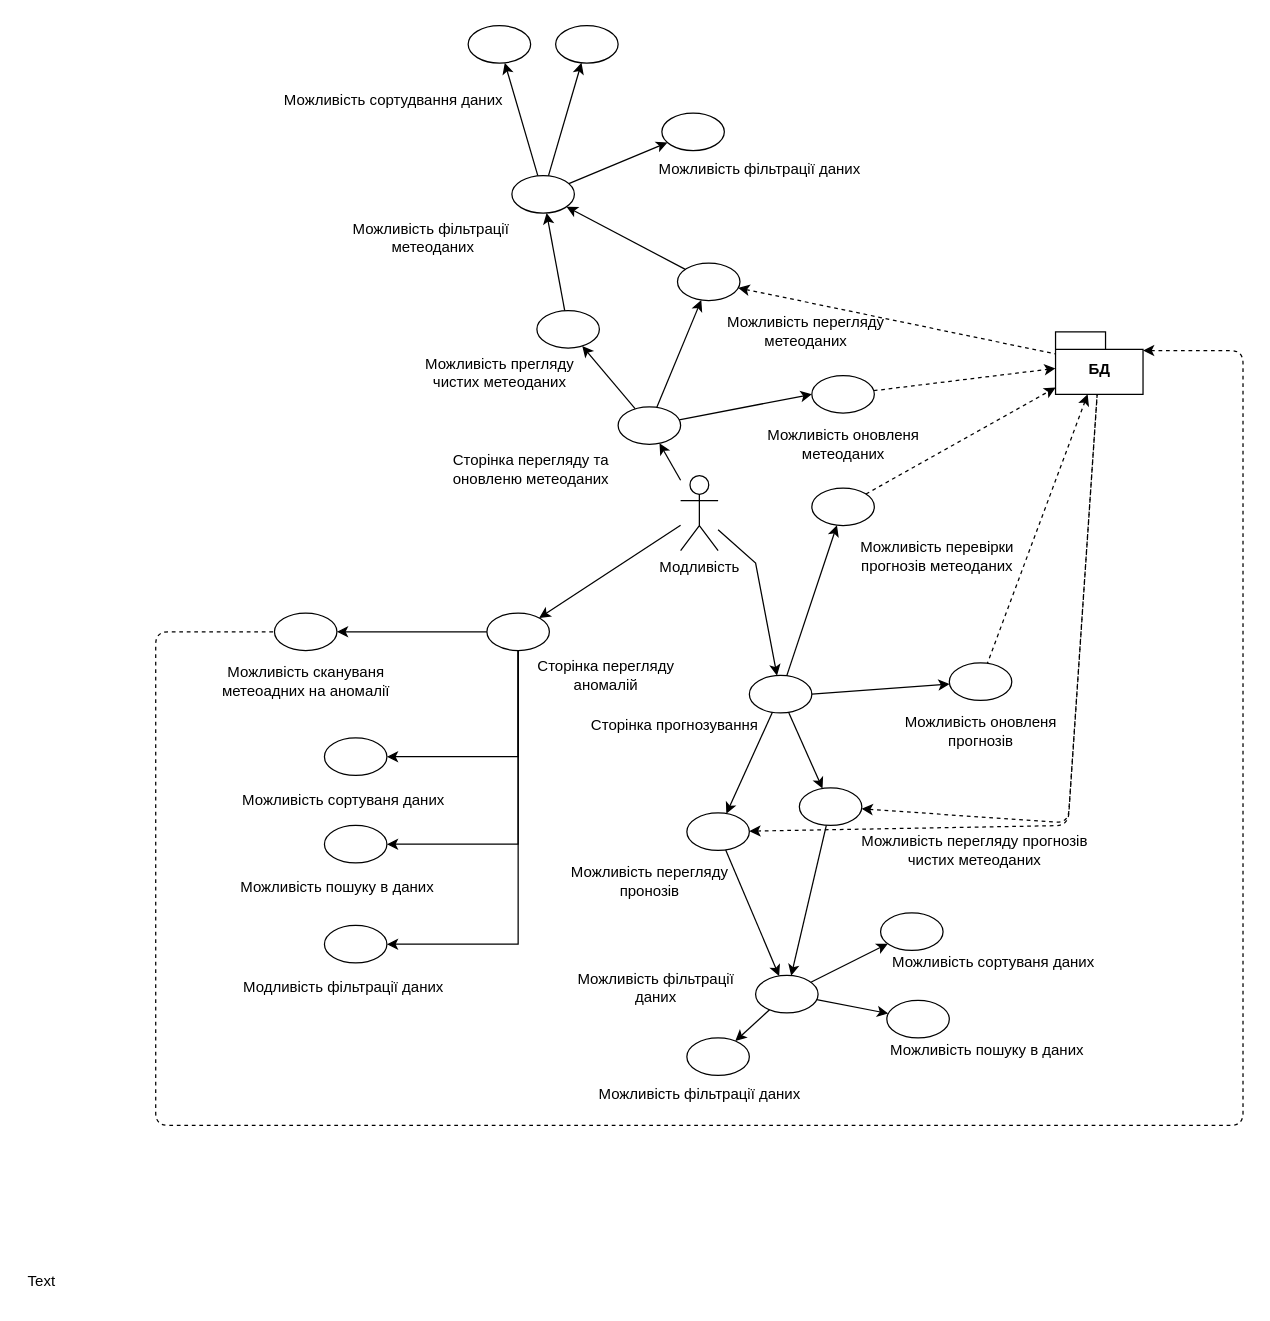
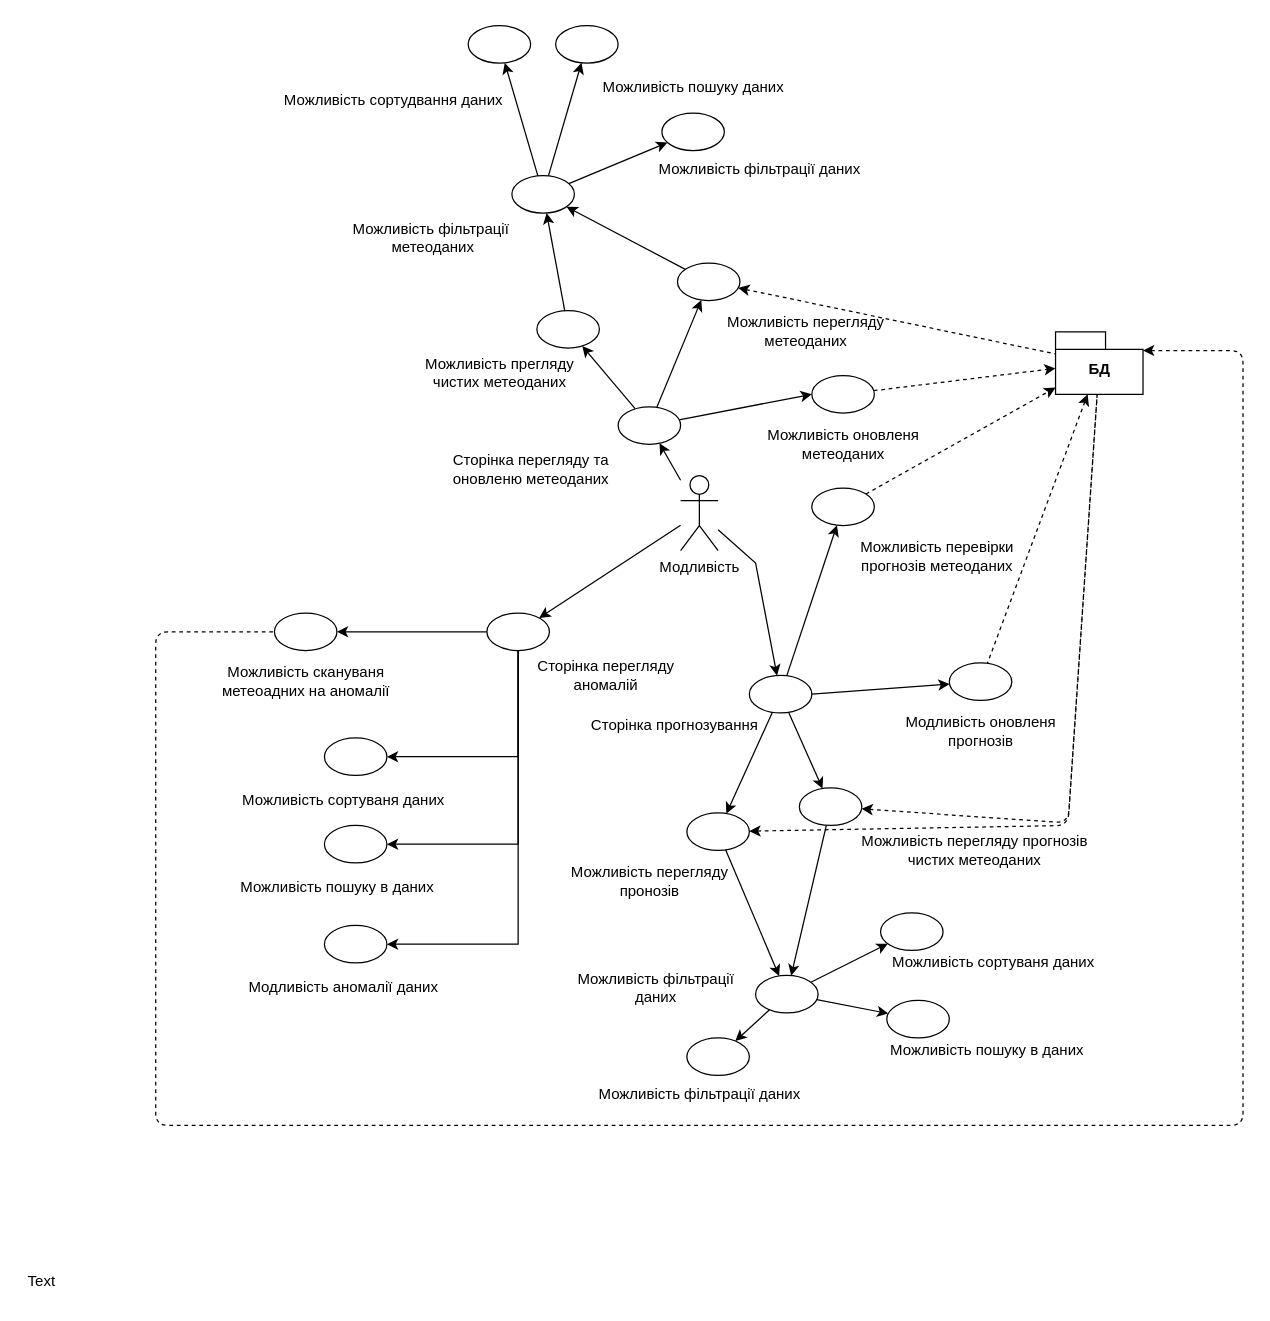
none -> (693, 88)
(981, 732) -> (981, 732)
(344, 988) -> (344, 988)
